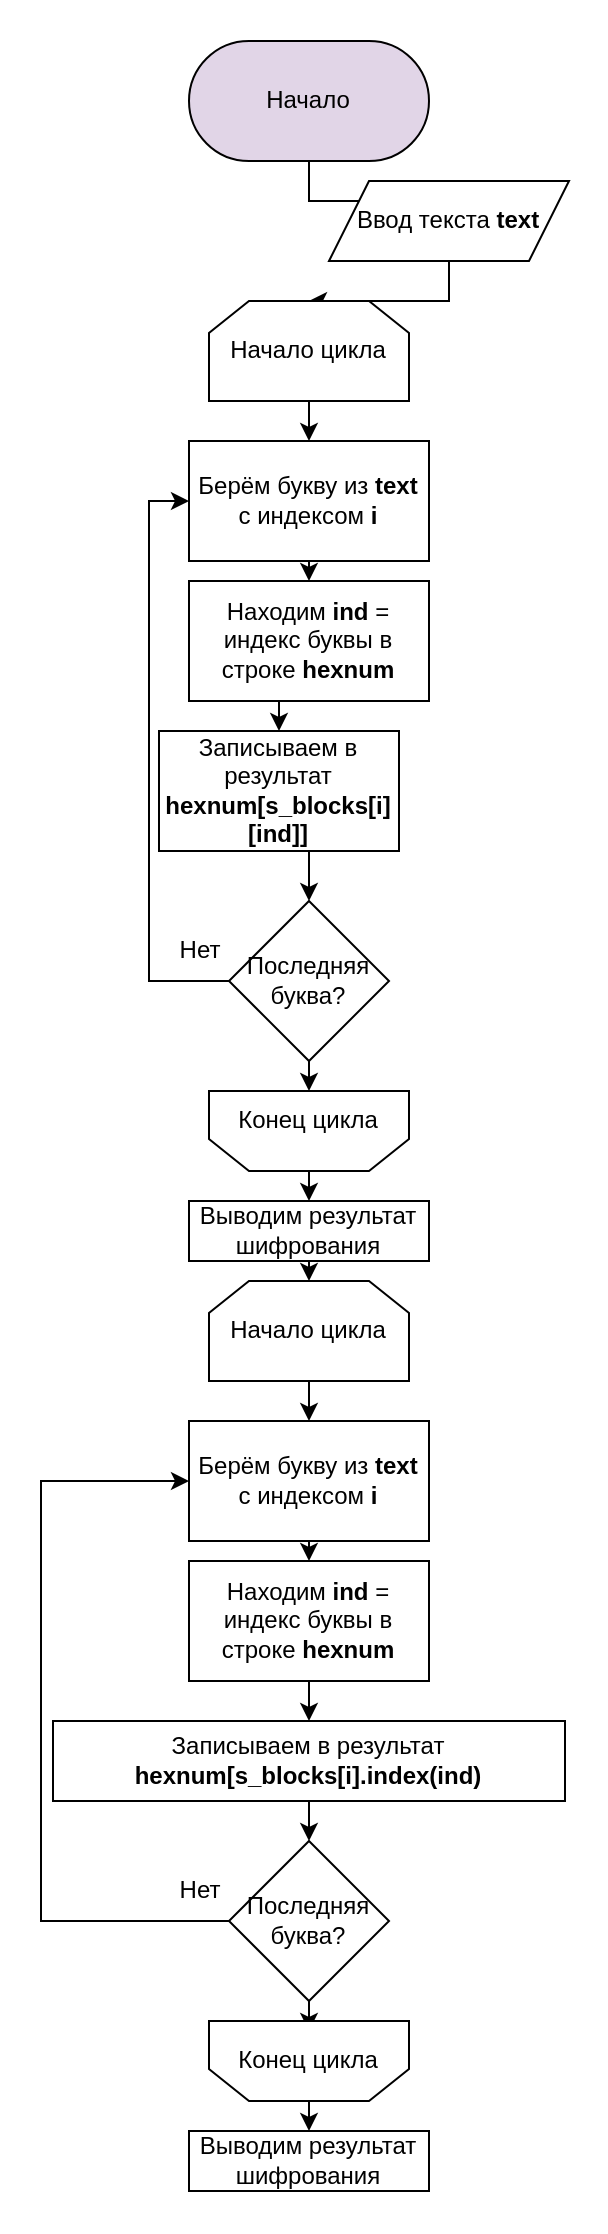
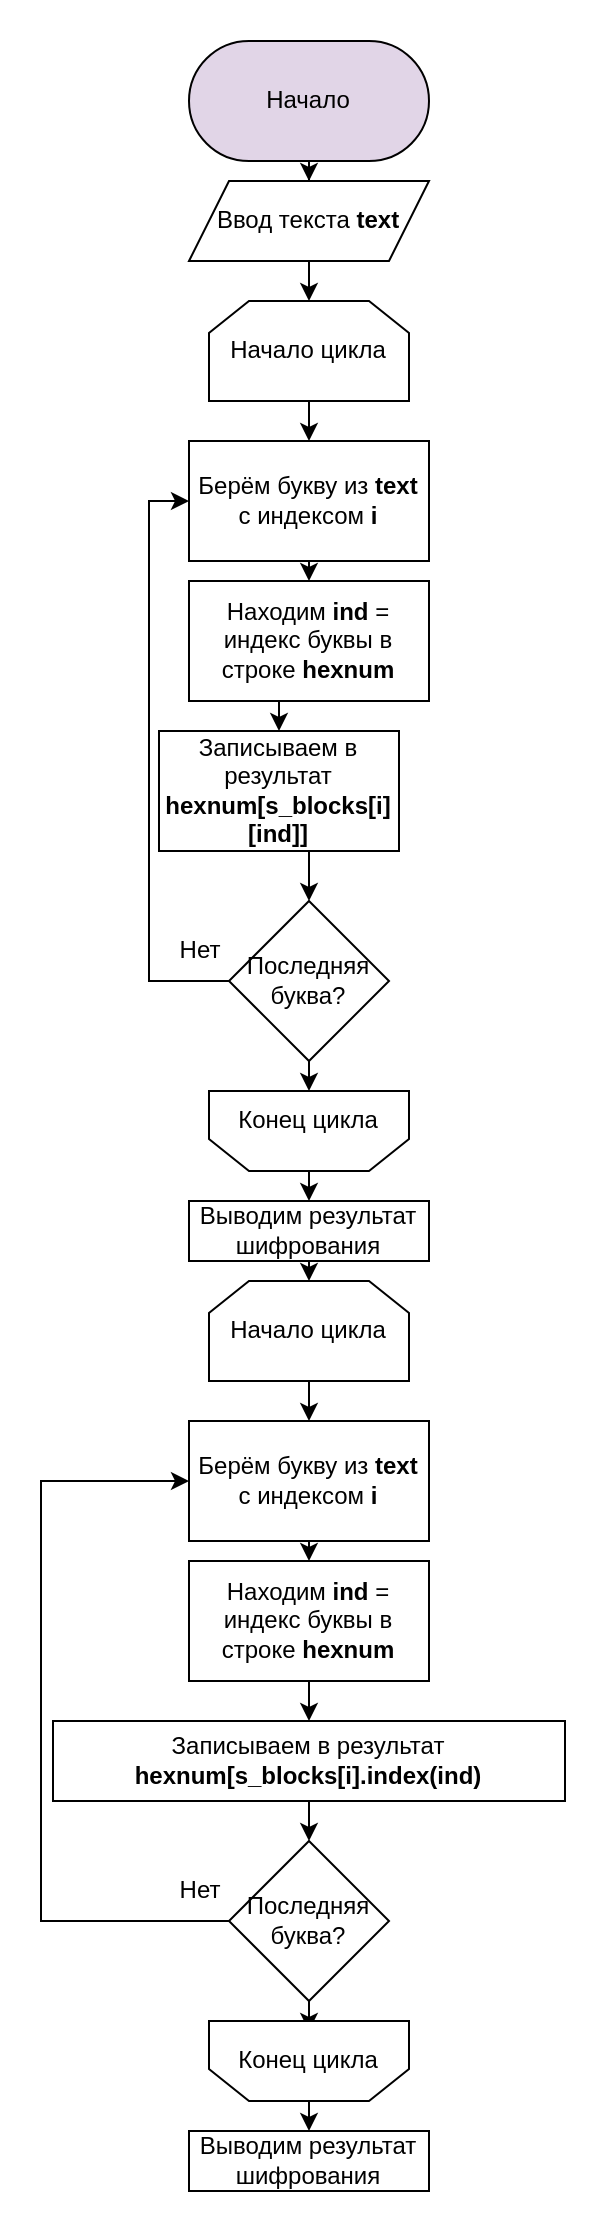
(449, 221) -> (309, 221)
